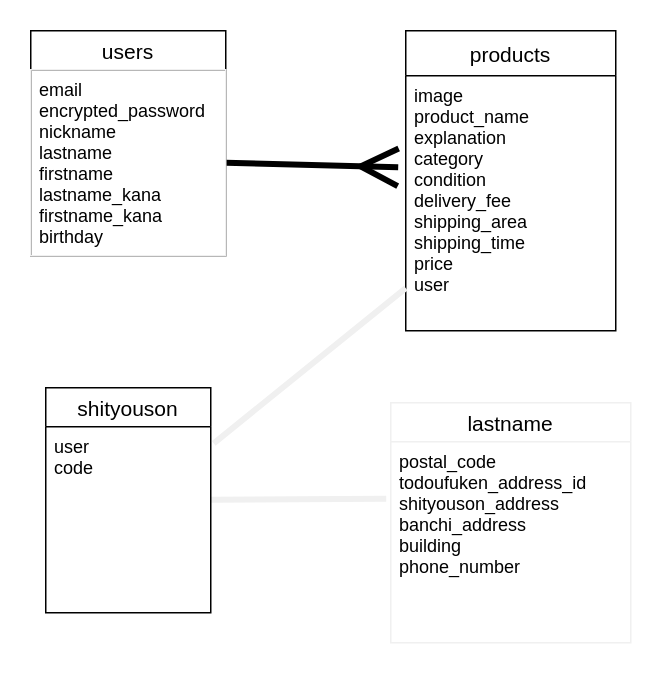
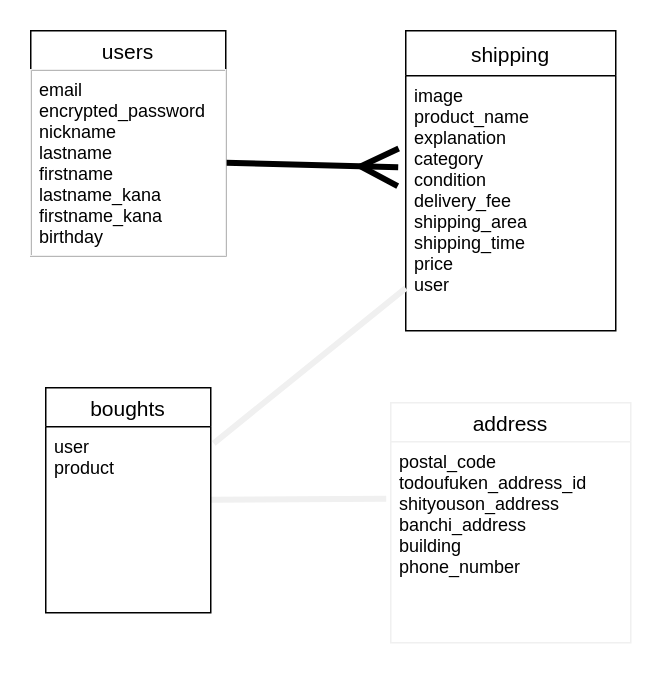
(510, 55) -> (510, 55)
(128, 409) -> (128, 409)
(510, 424) -> (510, 424)
(74, 447) -> (74, 447)
